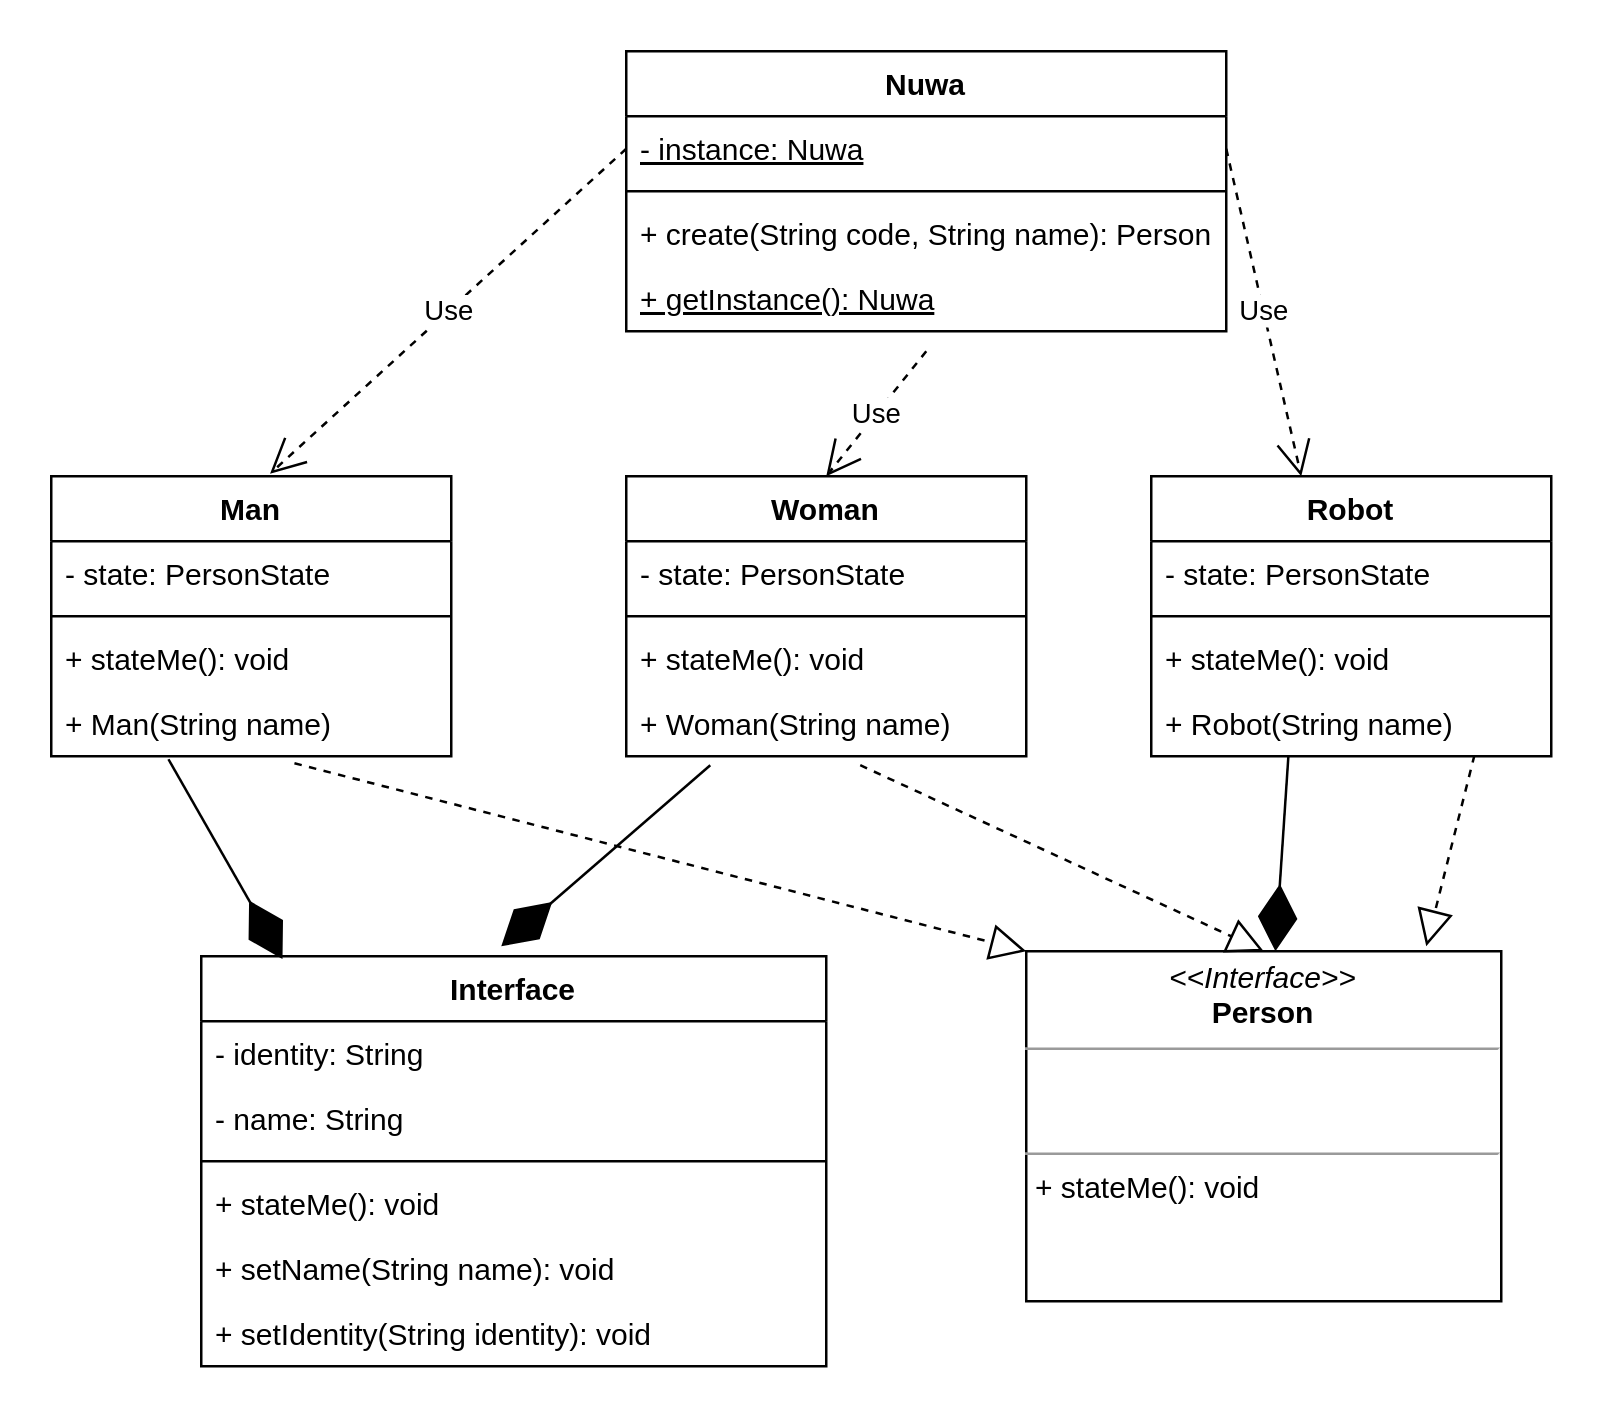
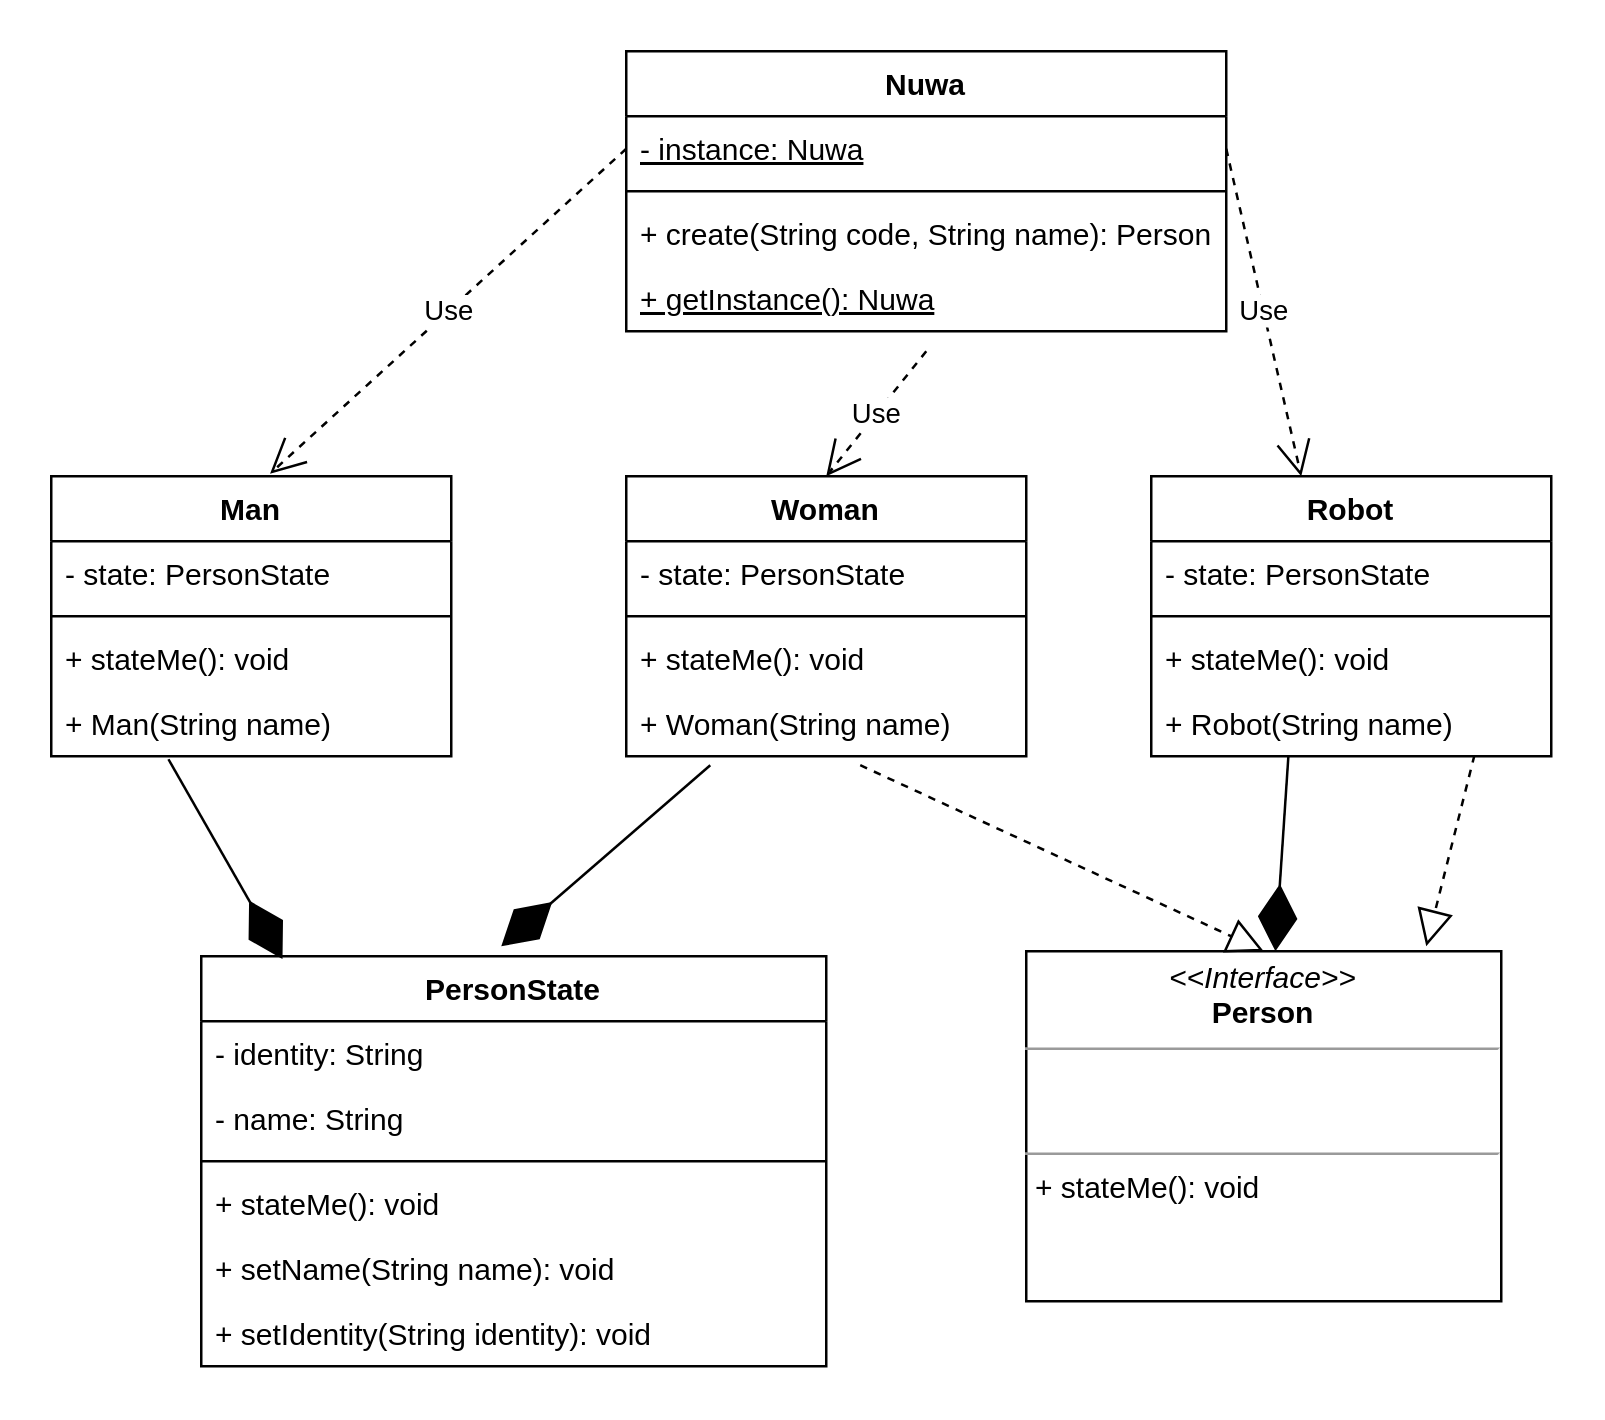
(806, 895) -> none
(513, 990) -> (513, 990)
